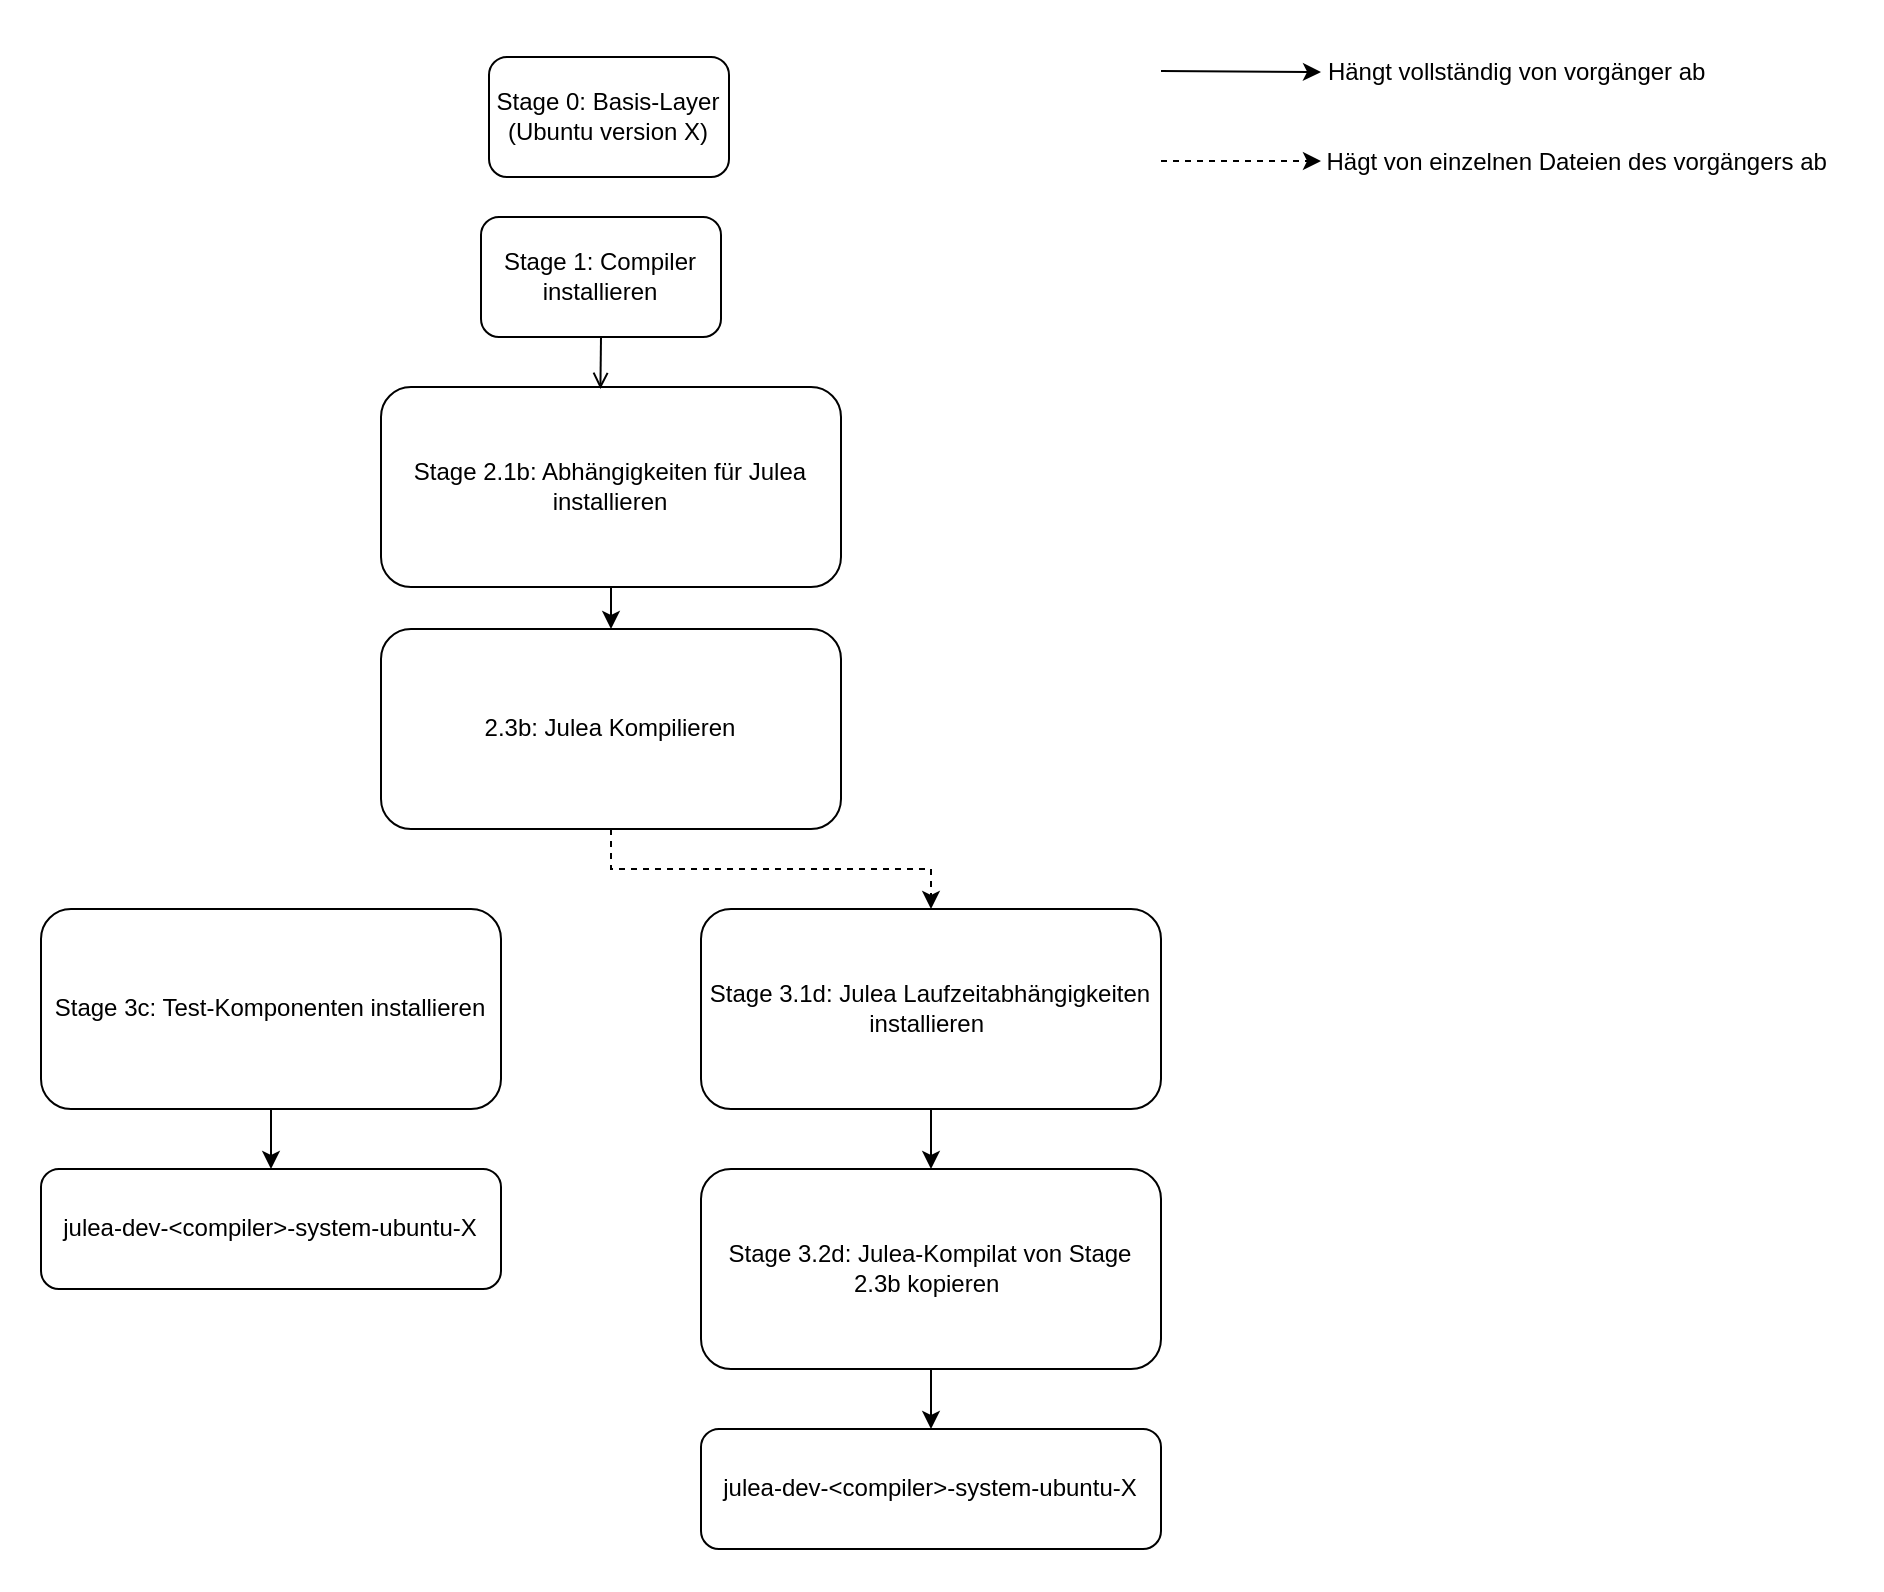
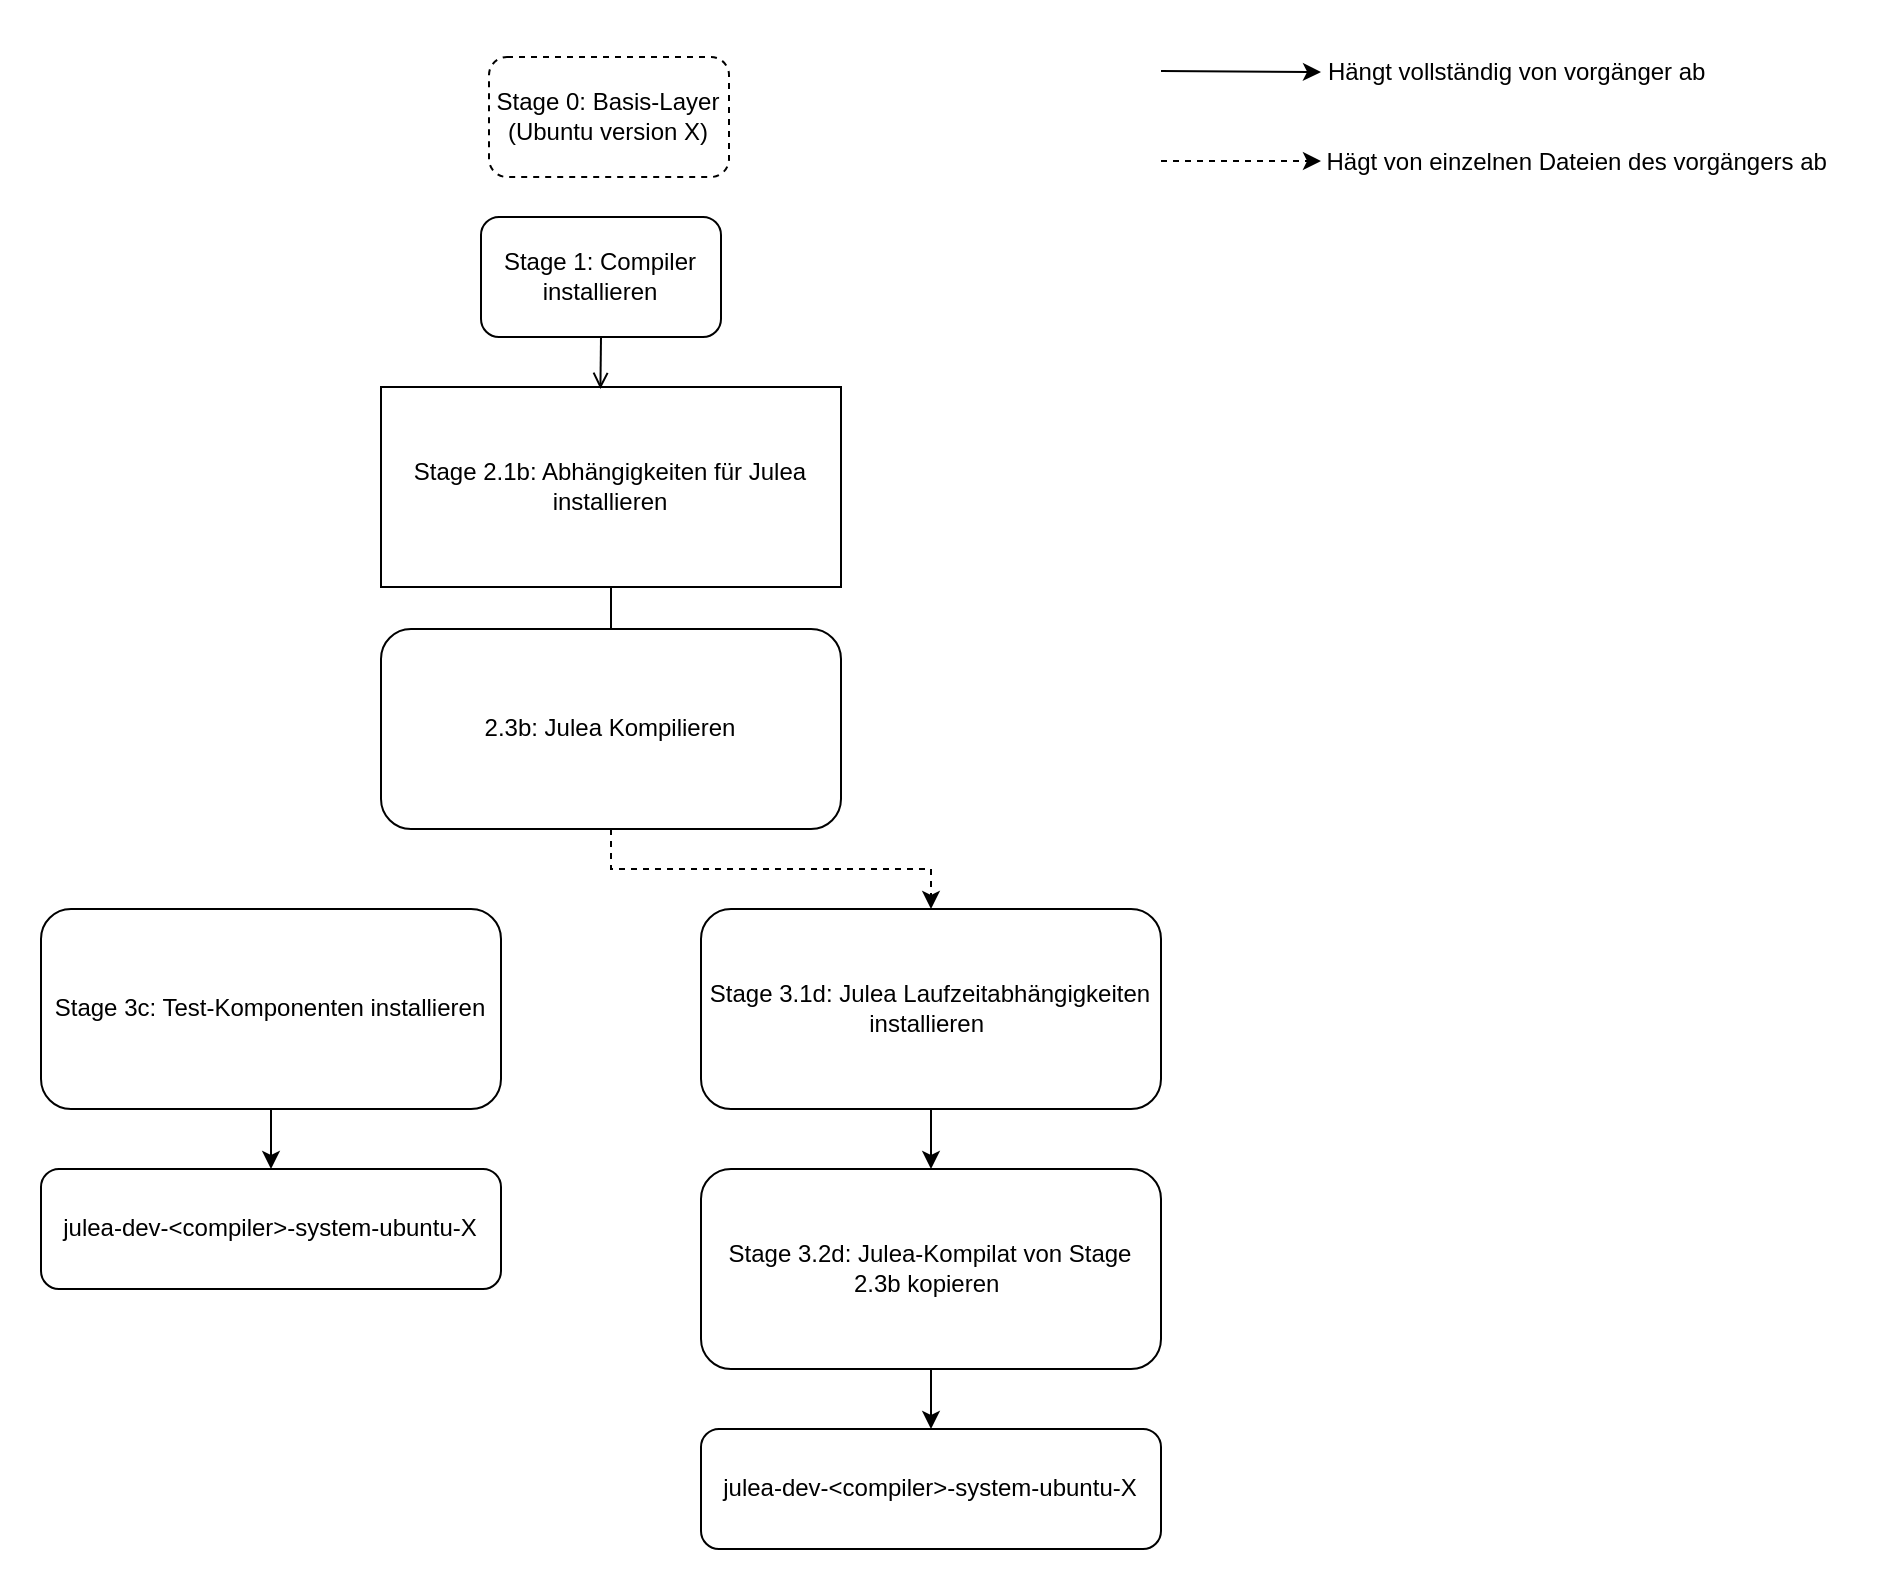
(609, 117) -> (609, 117)
(611, 487) -> (611, 487)
(611, 614) -> (611, 619)
